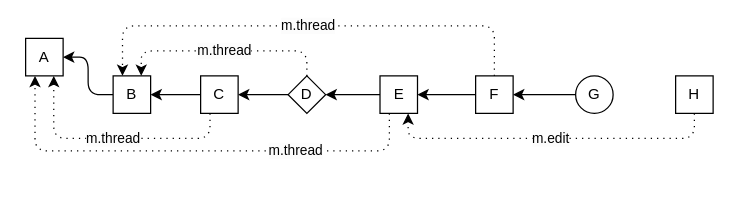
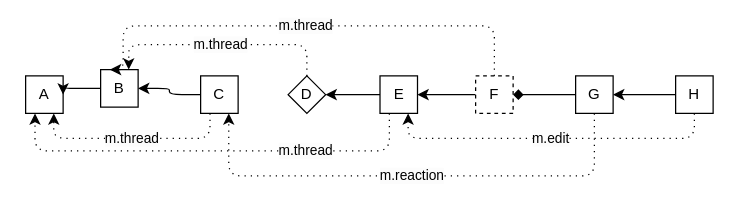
(44, 57) -> (44, 94)
(132, 94) -> (119, 88)
(267, 94) -> none
(494, 94) -> (494, 94)
(523, 94) -> (524, 94)
(594, 94) -> (594, 94)
none -> (648, 94)
none -> (416, 176)
